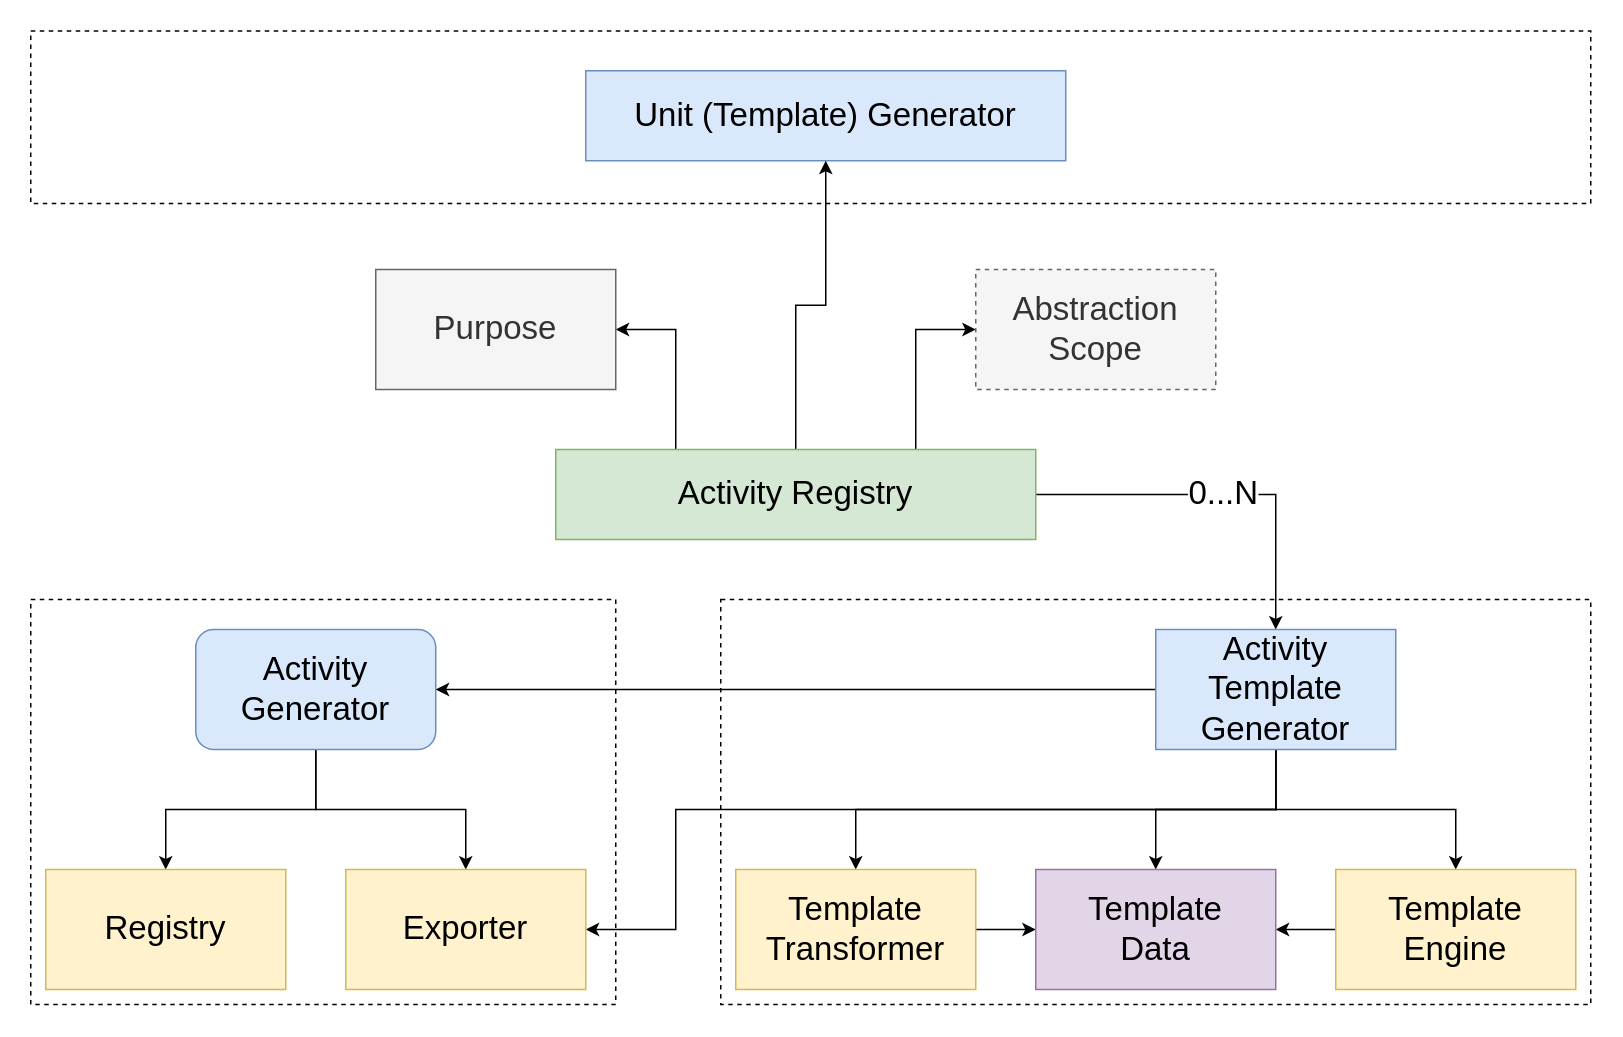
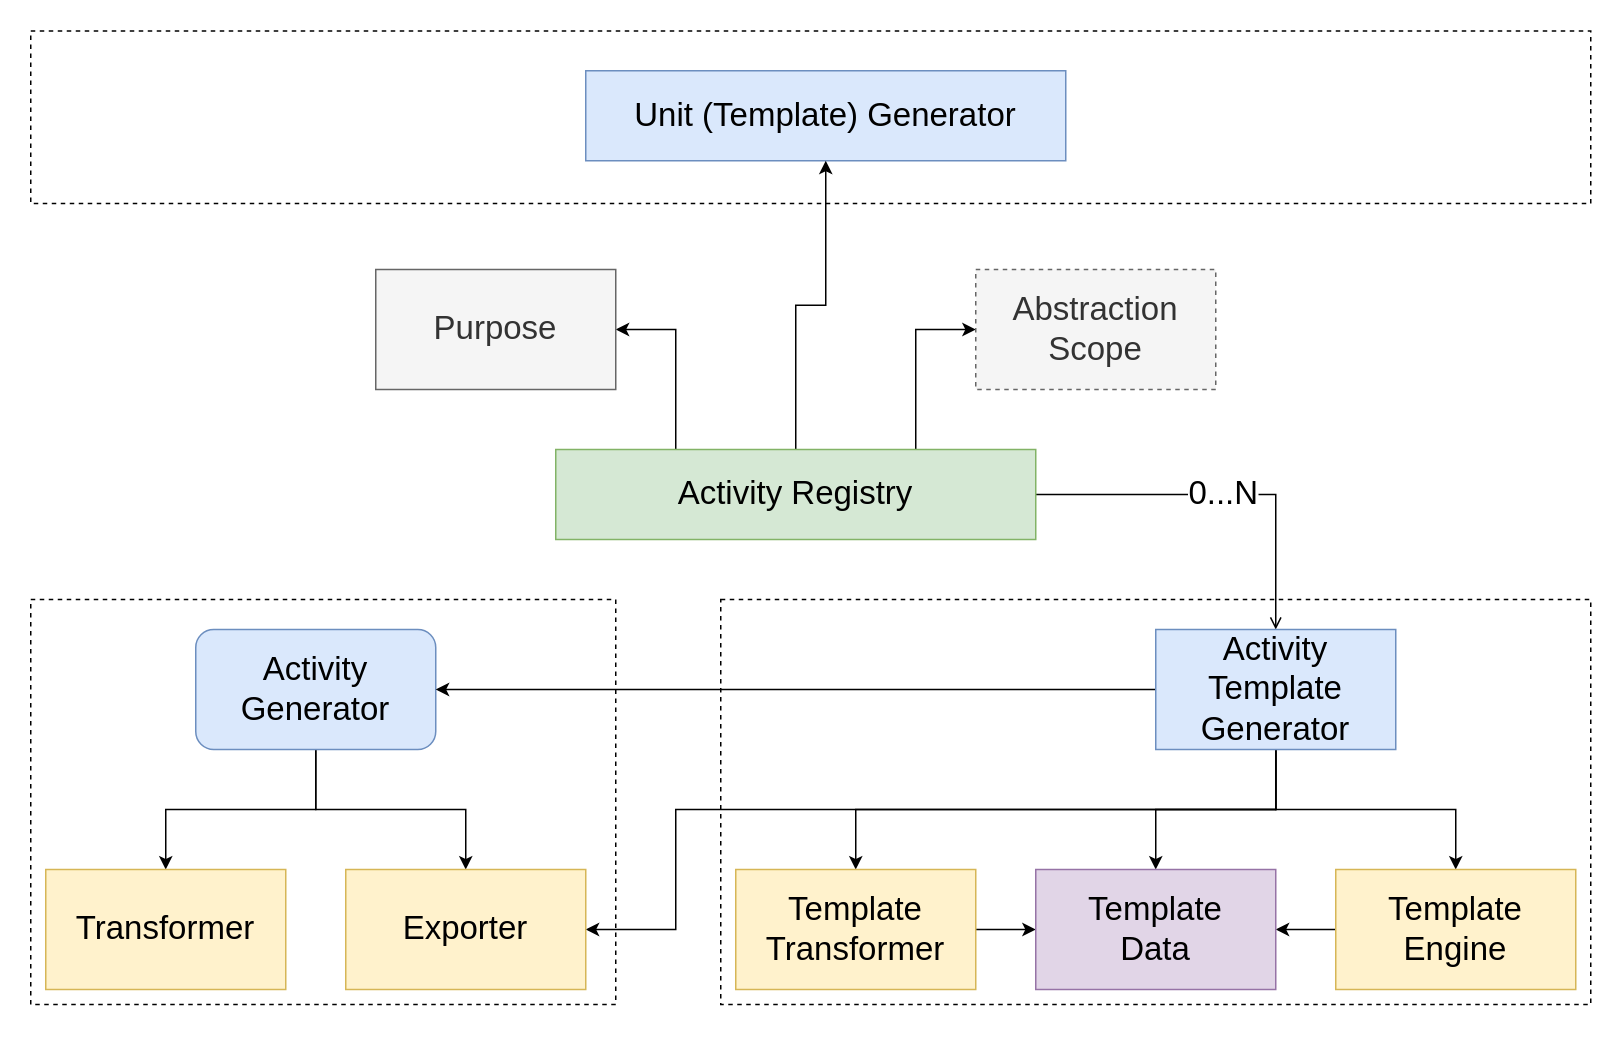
(1276, 618) -> (1276, 620)
(166, 929) -> (166, 929)
